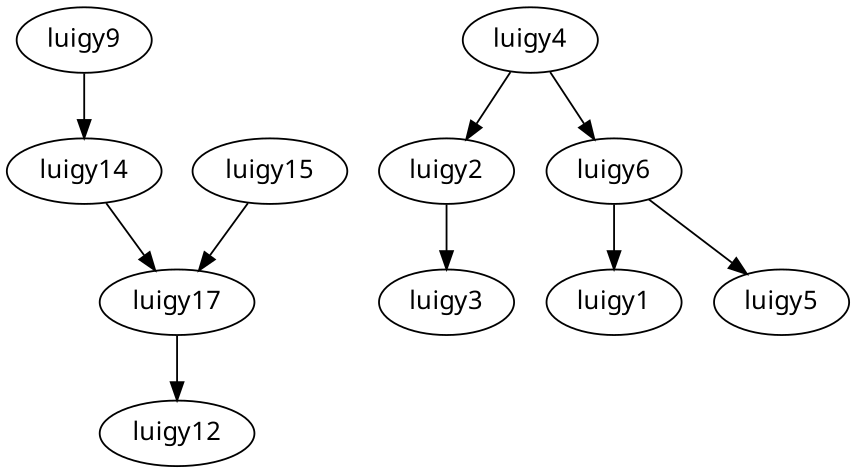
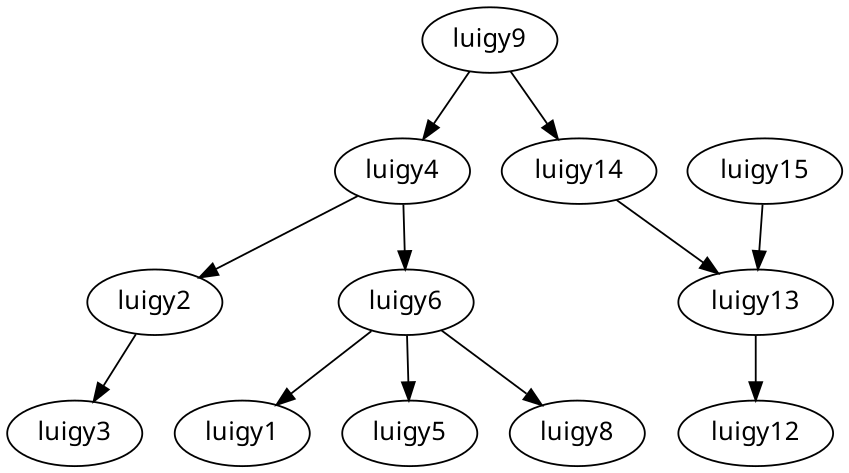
none -> (452, 98)
(177, 302) -> (756, 302)
none -> (577, 433)
